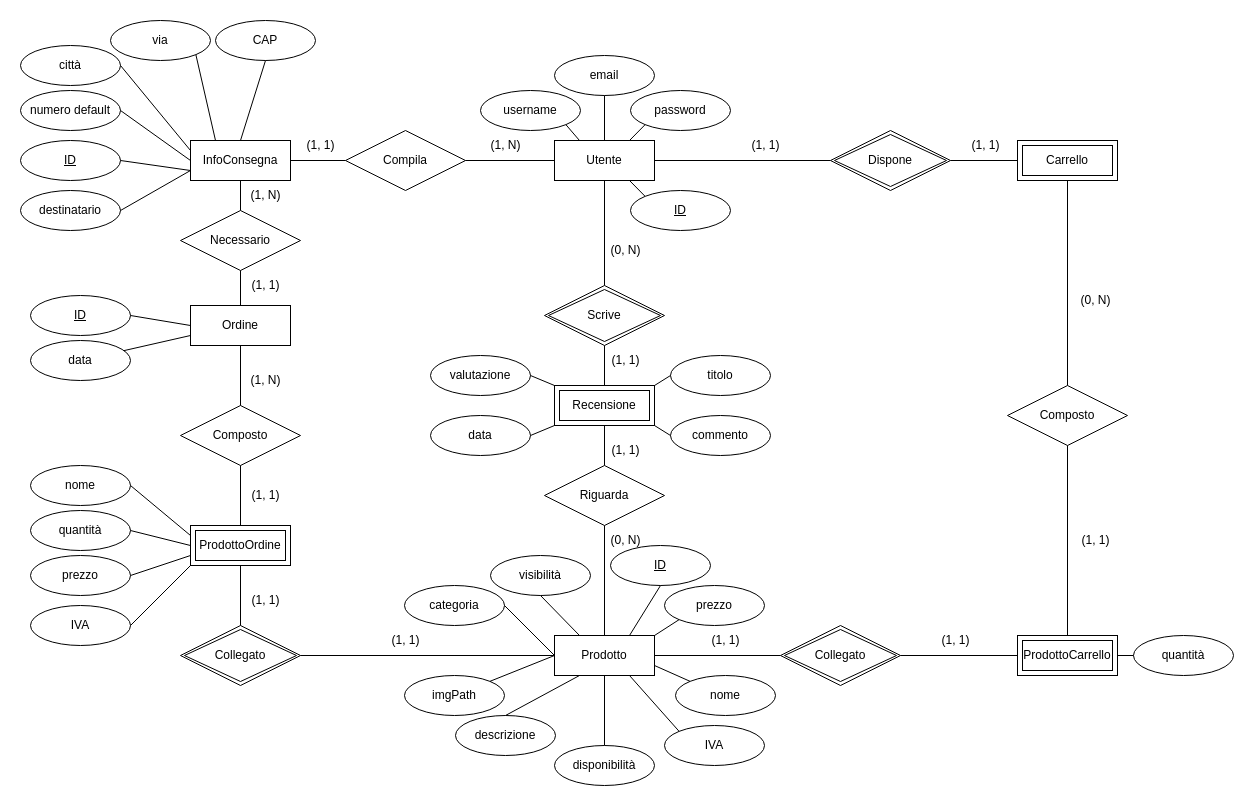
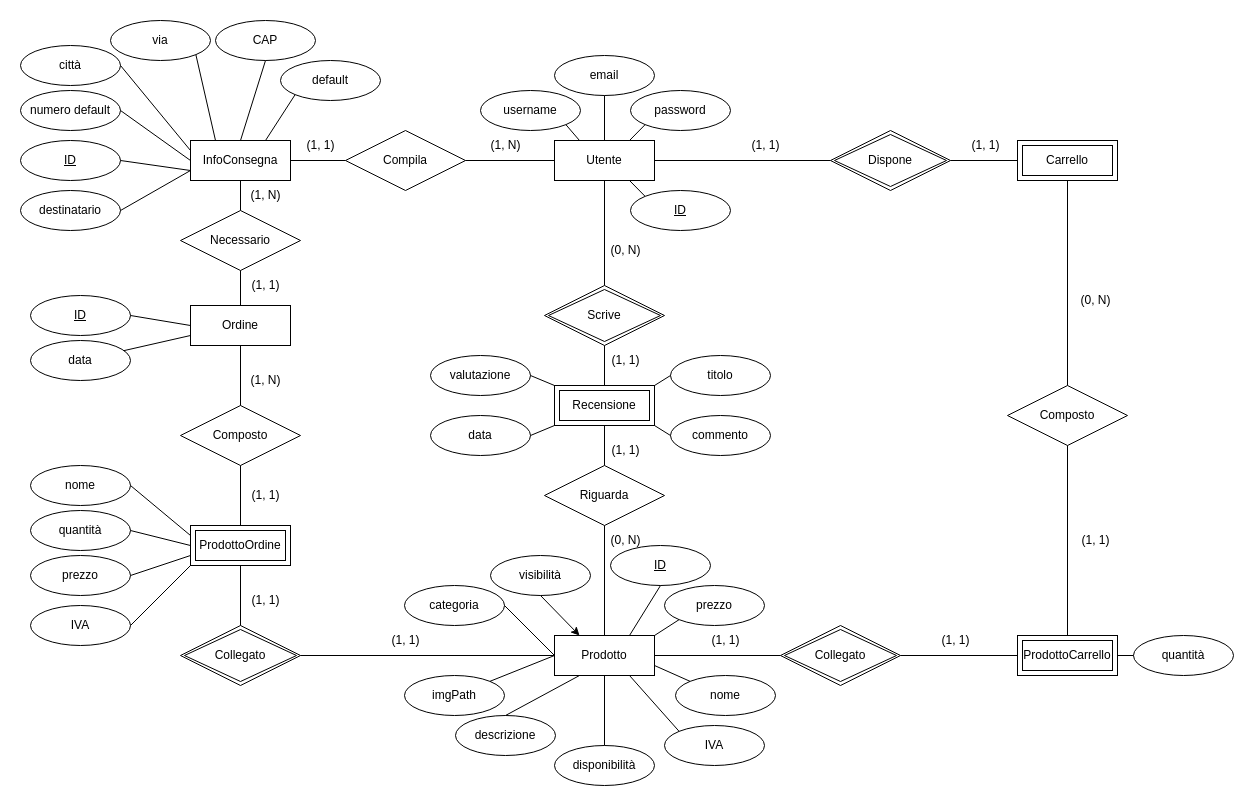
none -> (331, 81)
none -> (280, 118)
(576, 632) -> (574, 629)
